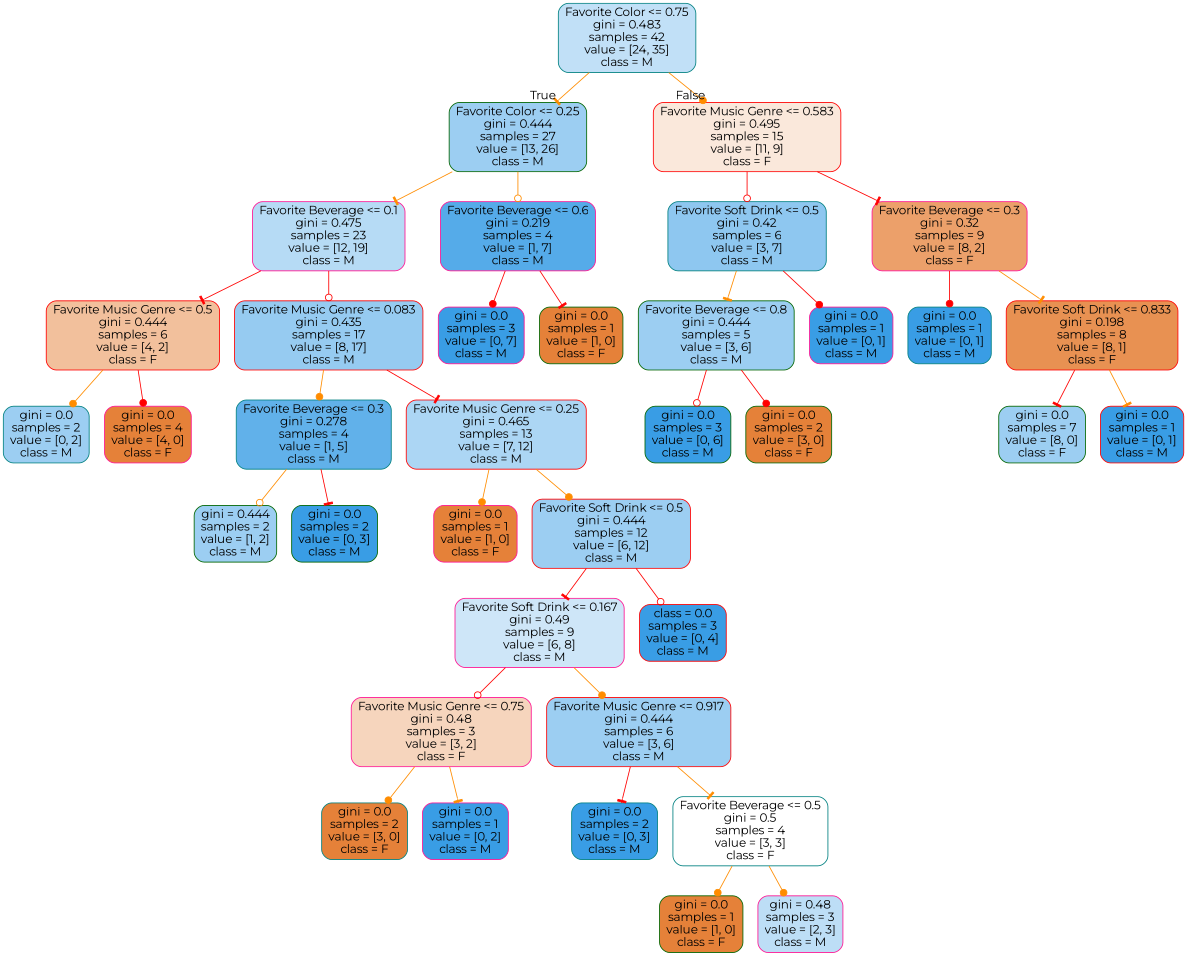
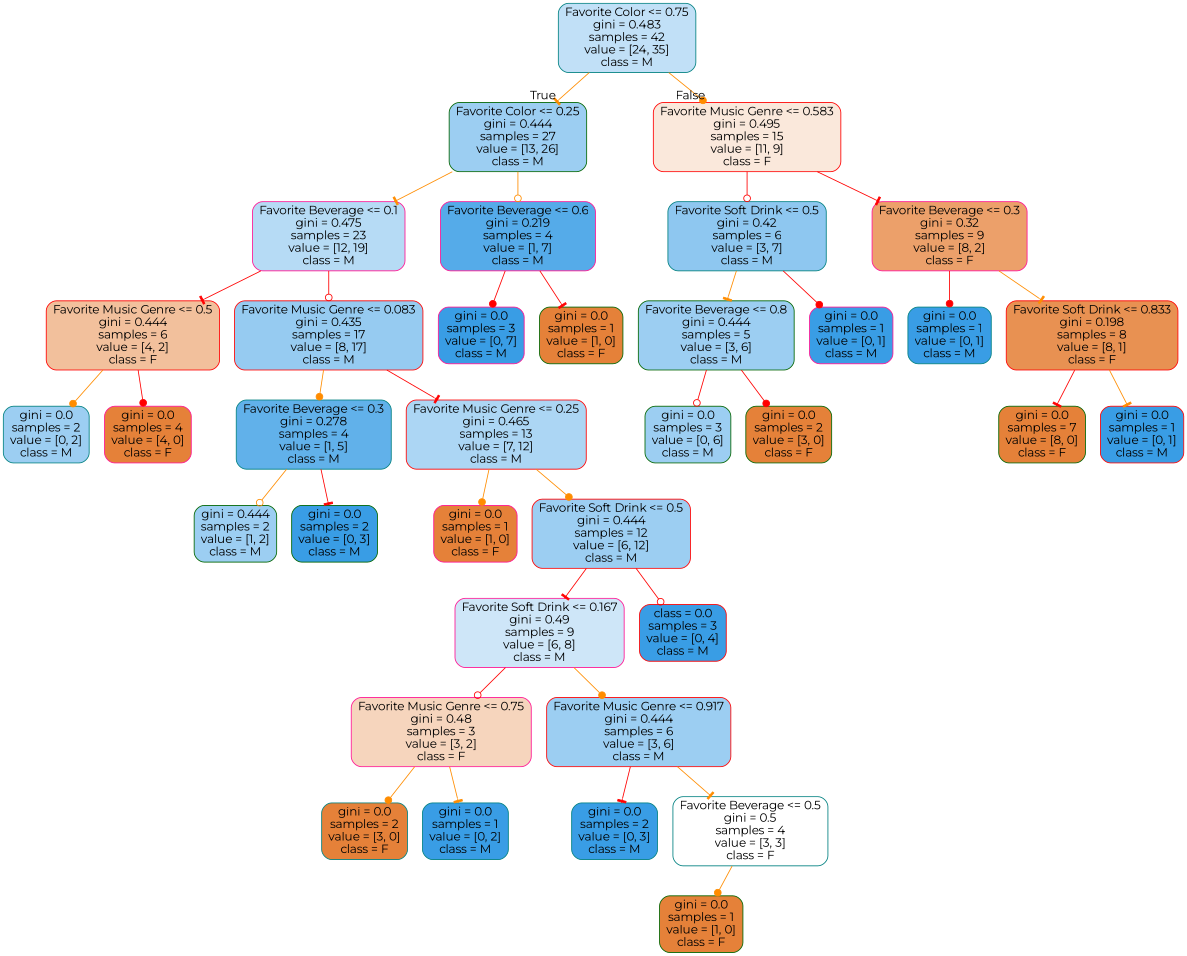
(688, 435) -> (688, 435)
(1042, 435) -> (1042, 435)
(465, 831) -> (465, 831)
(800, 924) -> none
